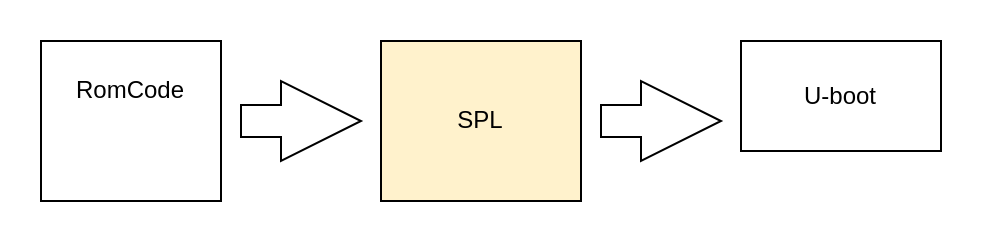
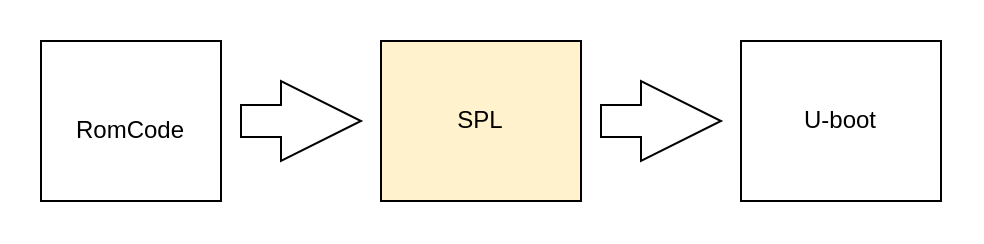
(131, 91) -> (131, 131)
(841, 96) -> (841, 121)
